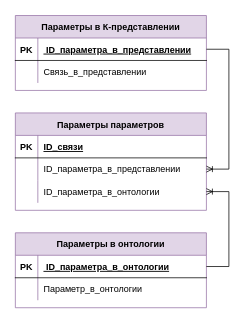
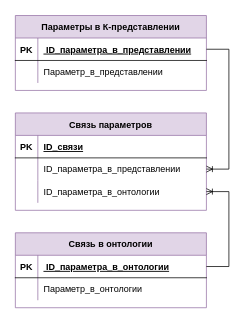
(96, 72) -> (104, 72)
(111, 125) -> (111, 125)
(111, 245) -> (111, 245)
